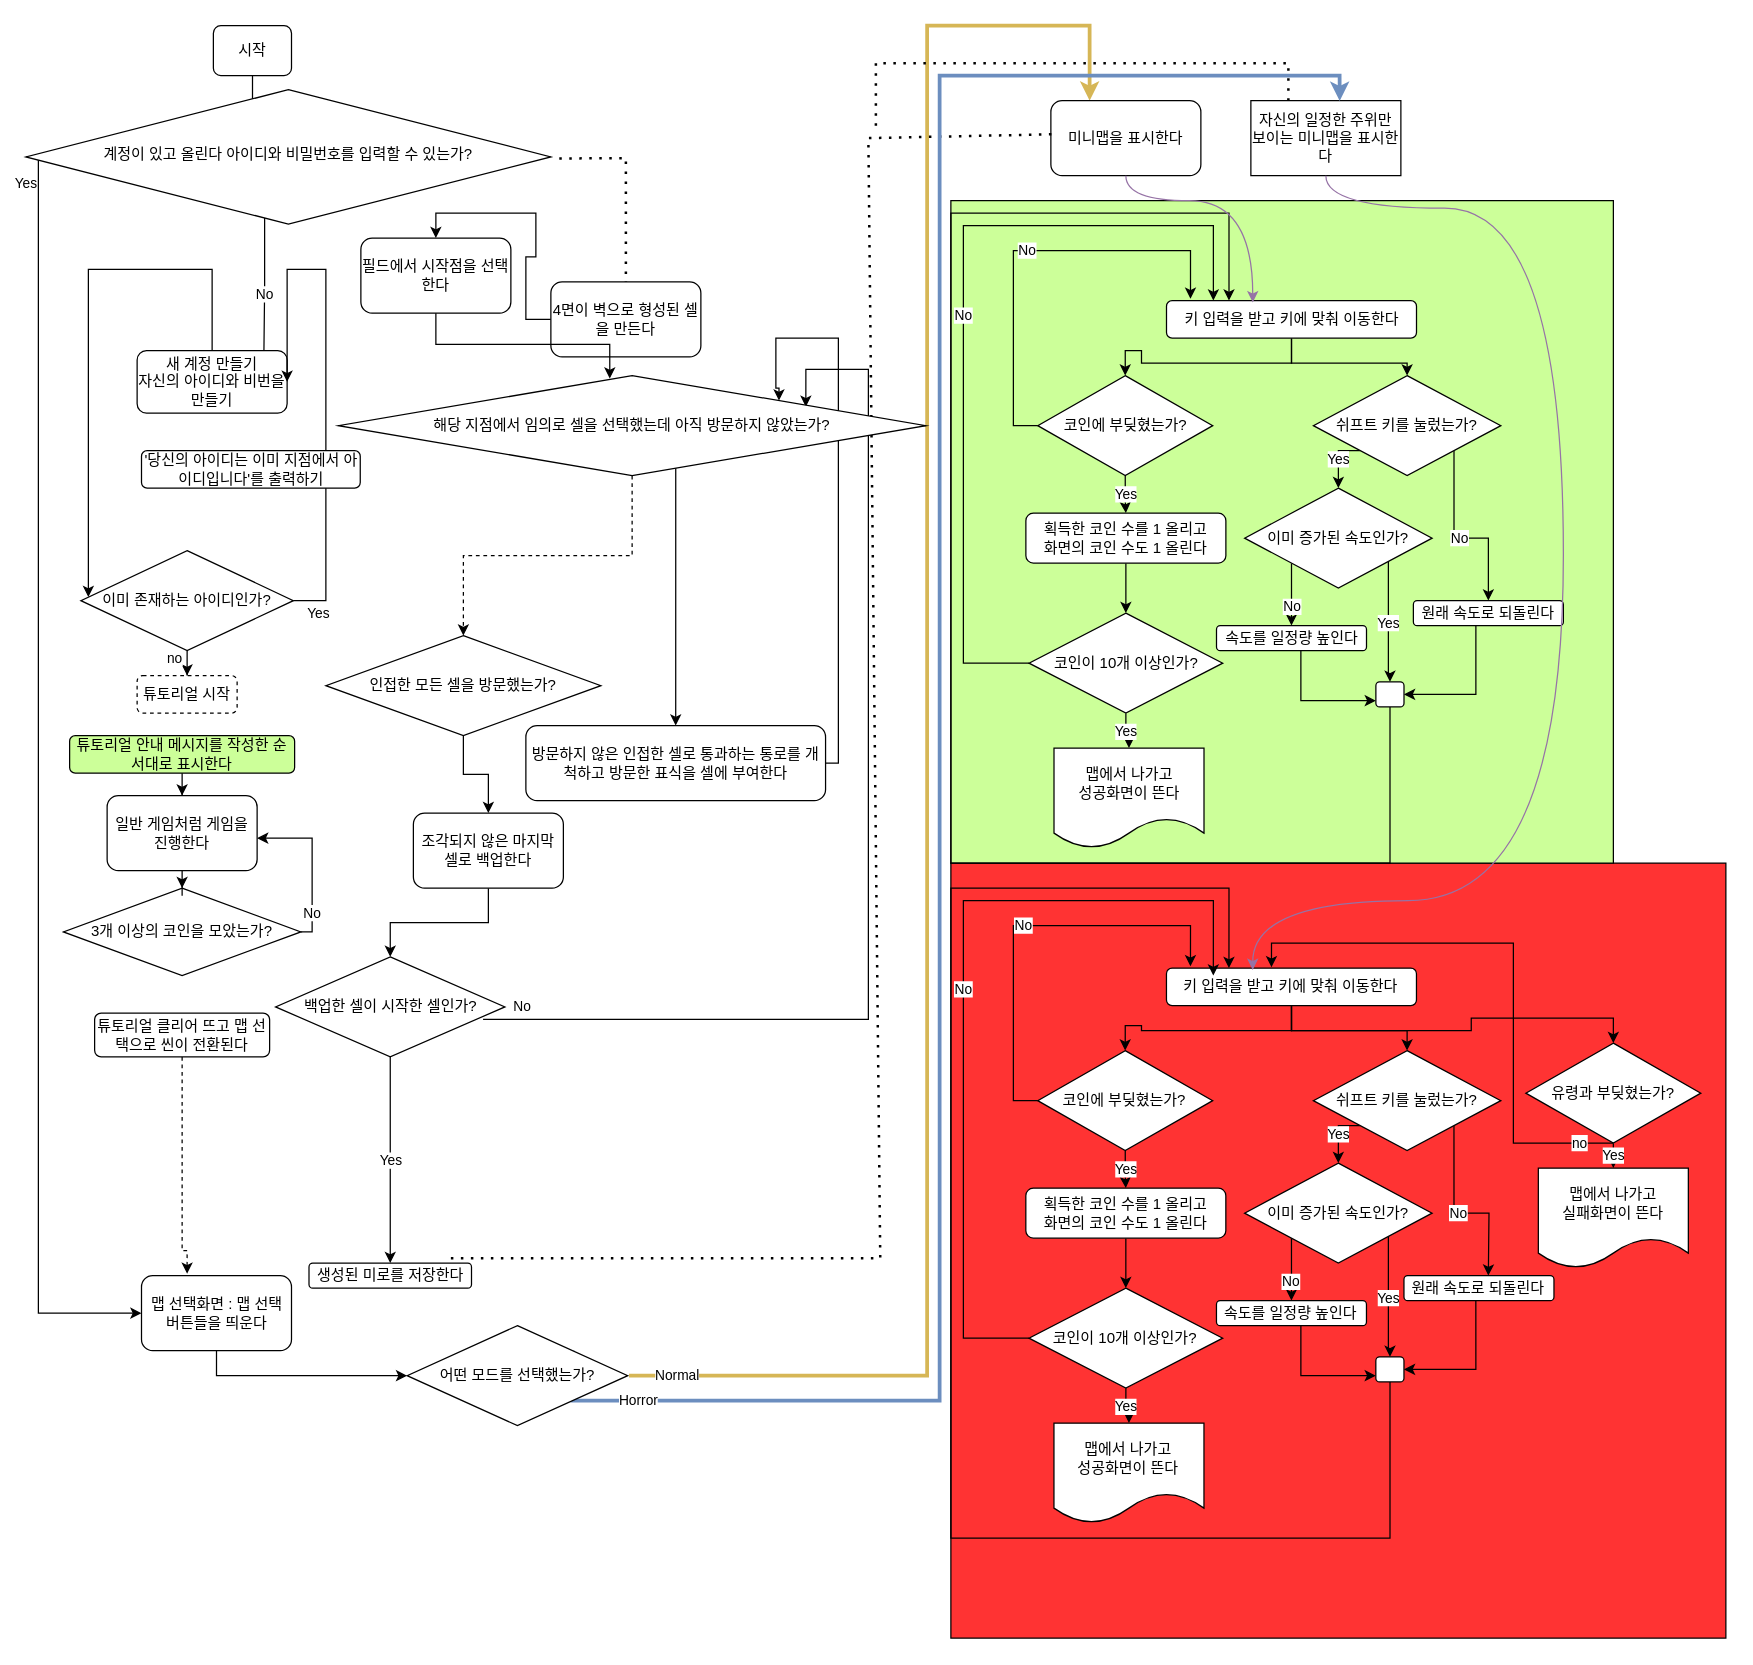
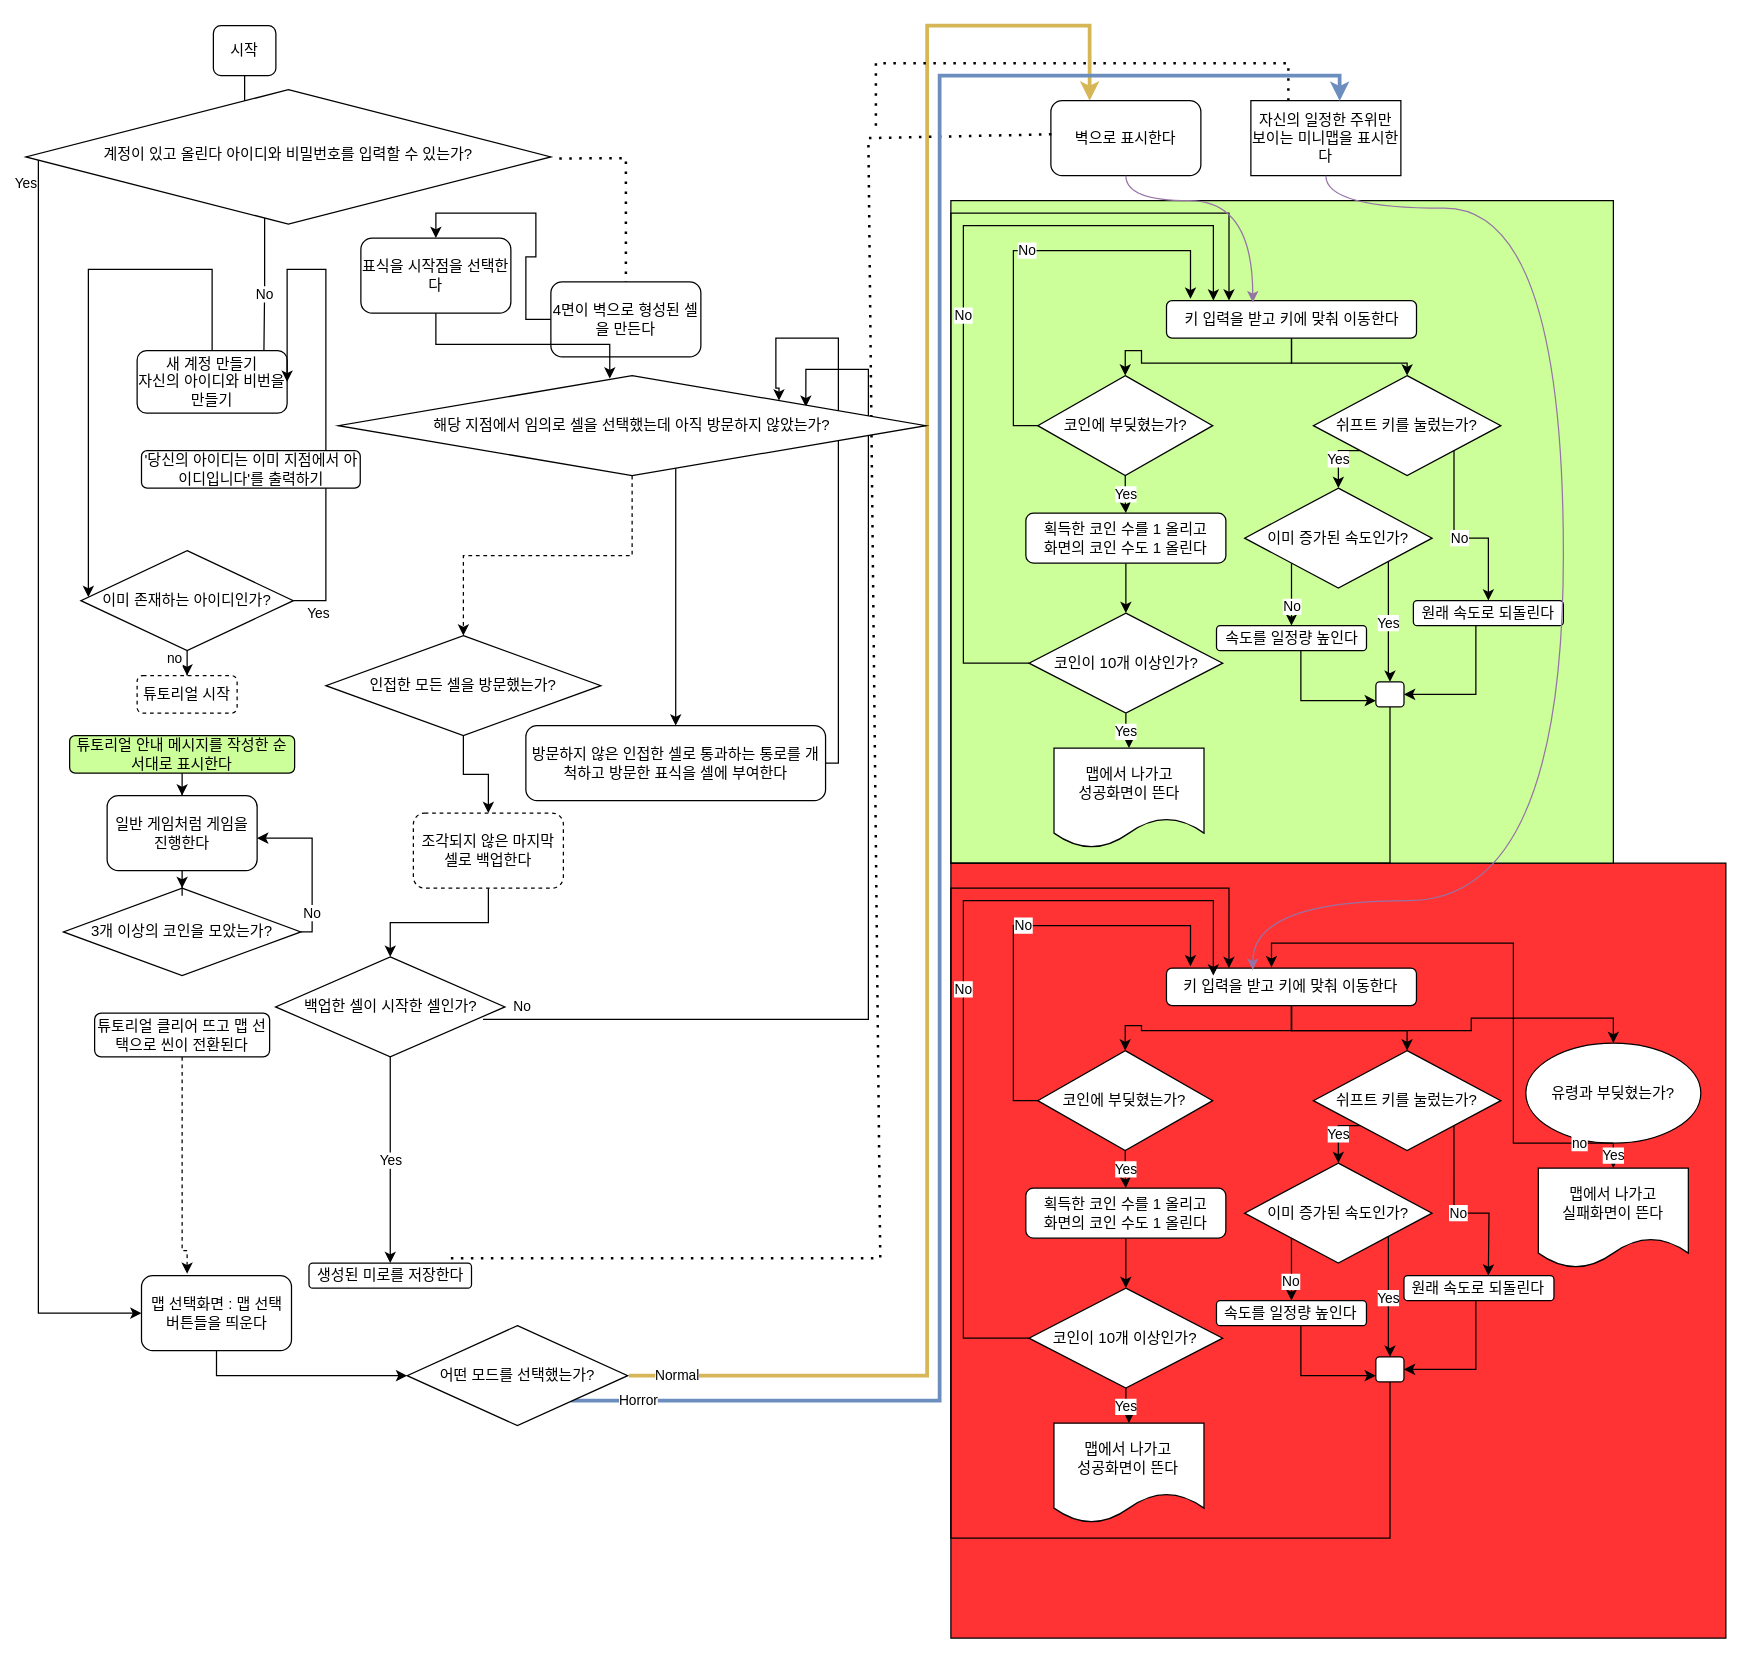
(252, 51) -> (244, 51)
(1126, 138) -> (1126, 138)
(436, 276) -> (436, 276)
(488, 851) -> (488, 851)
(1613, 1093) -> (1613, 1093)
